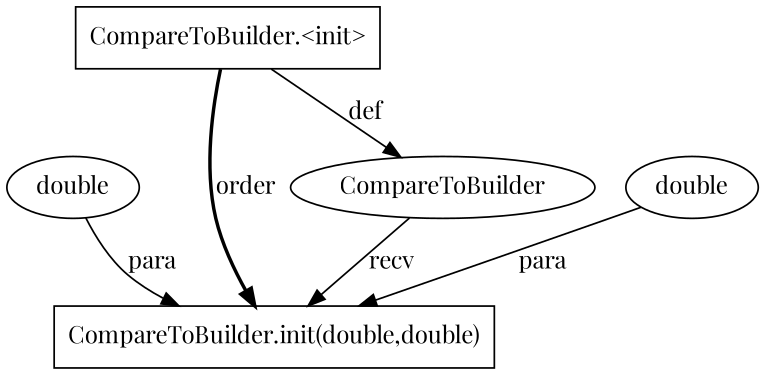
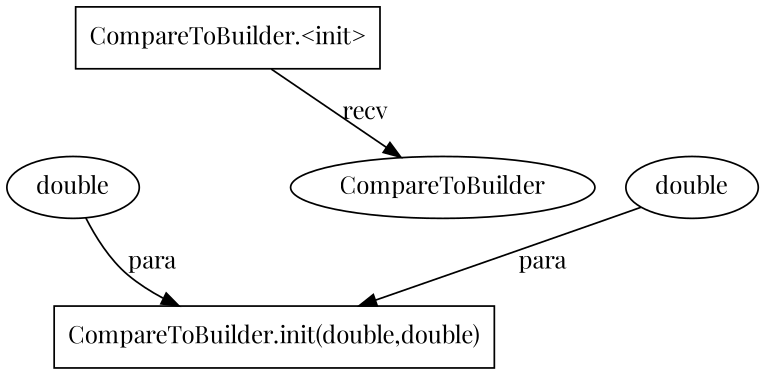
(365, 113) -> (365, 113)
(211, 183) -> none
(365, 256) -> none
